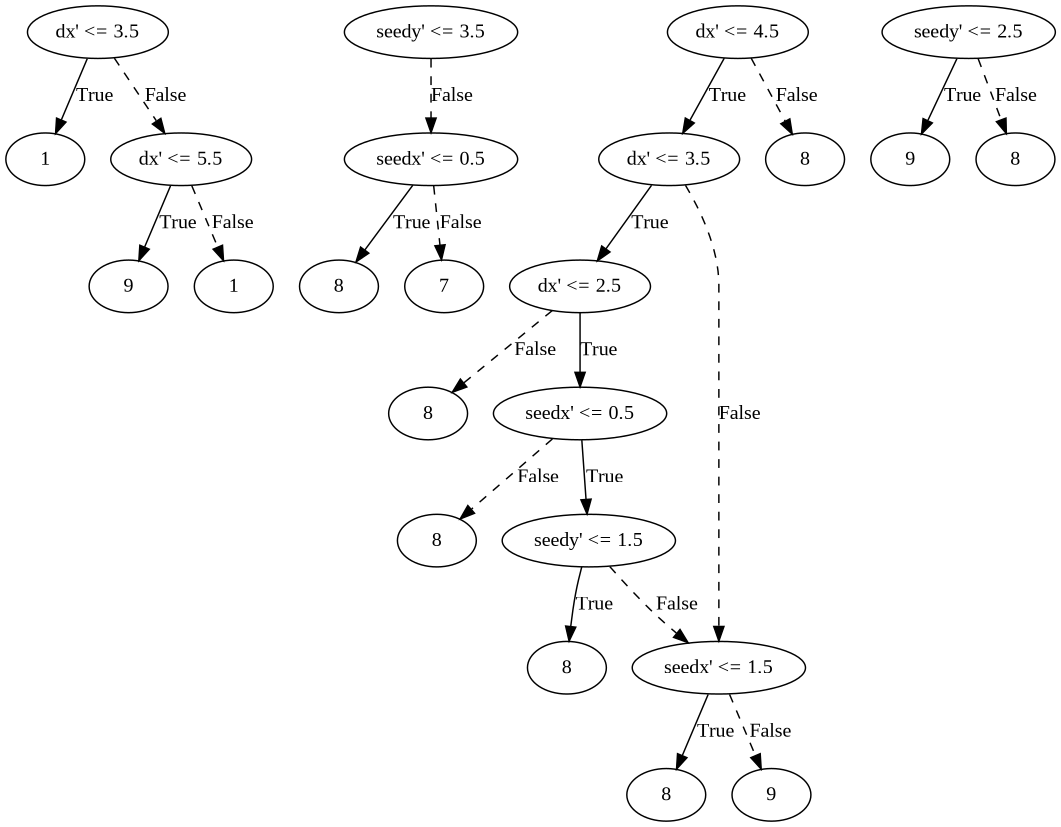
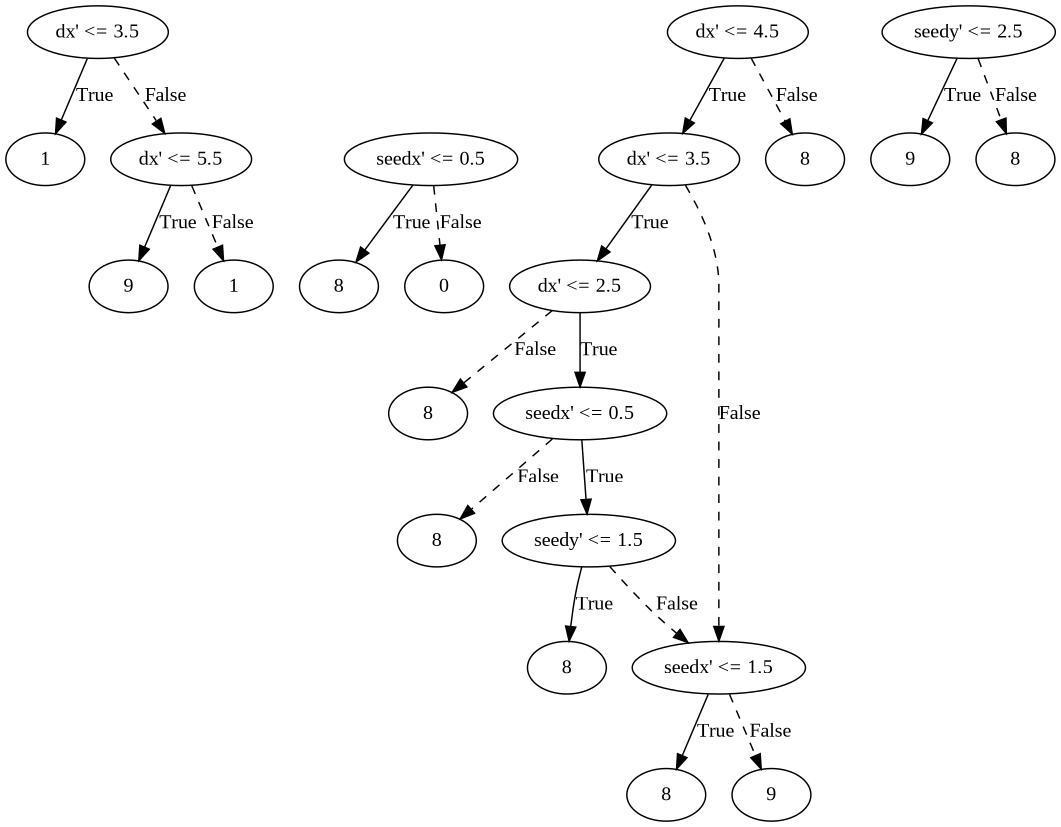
(431, 32) -> none
(444, 286) -> (444, 286)
